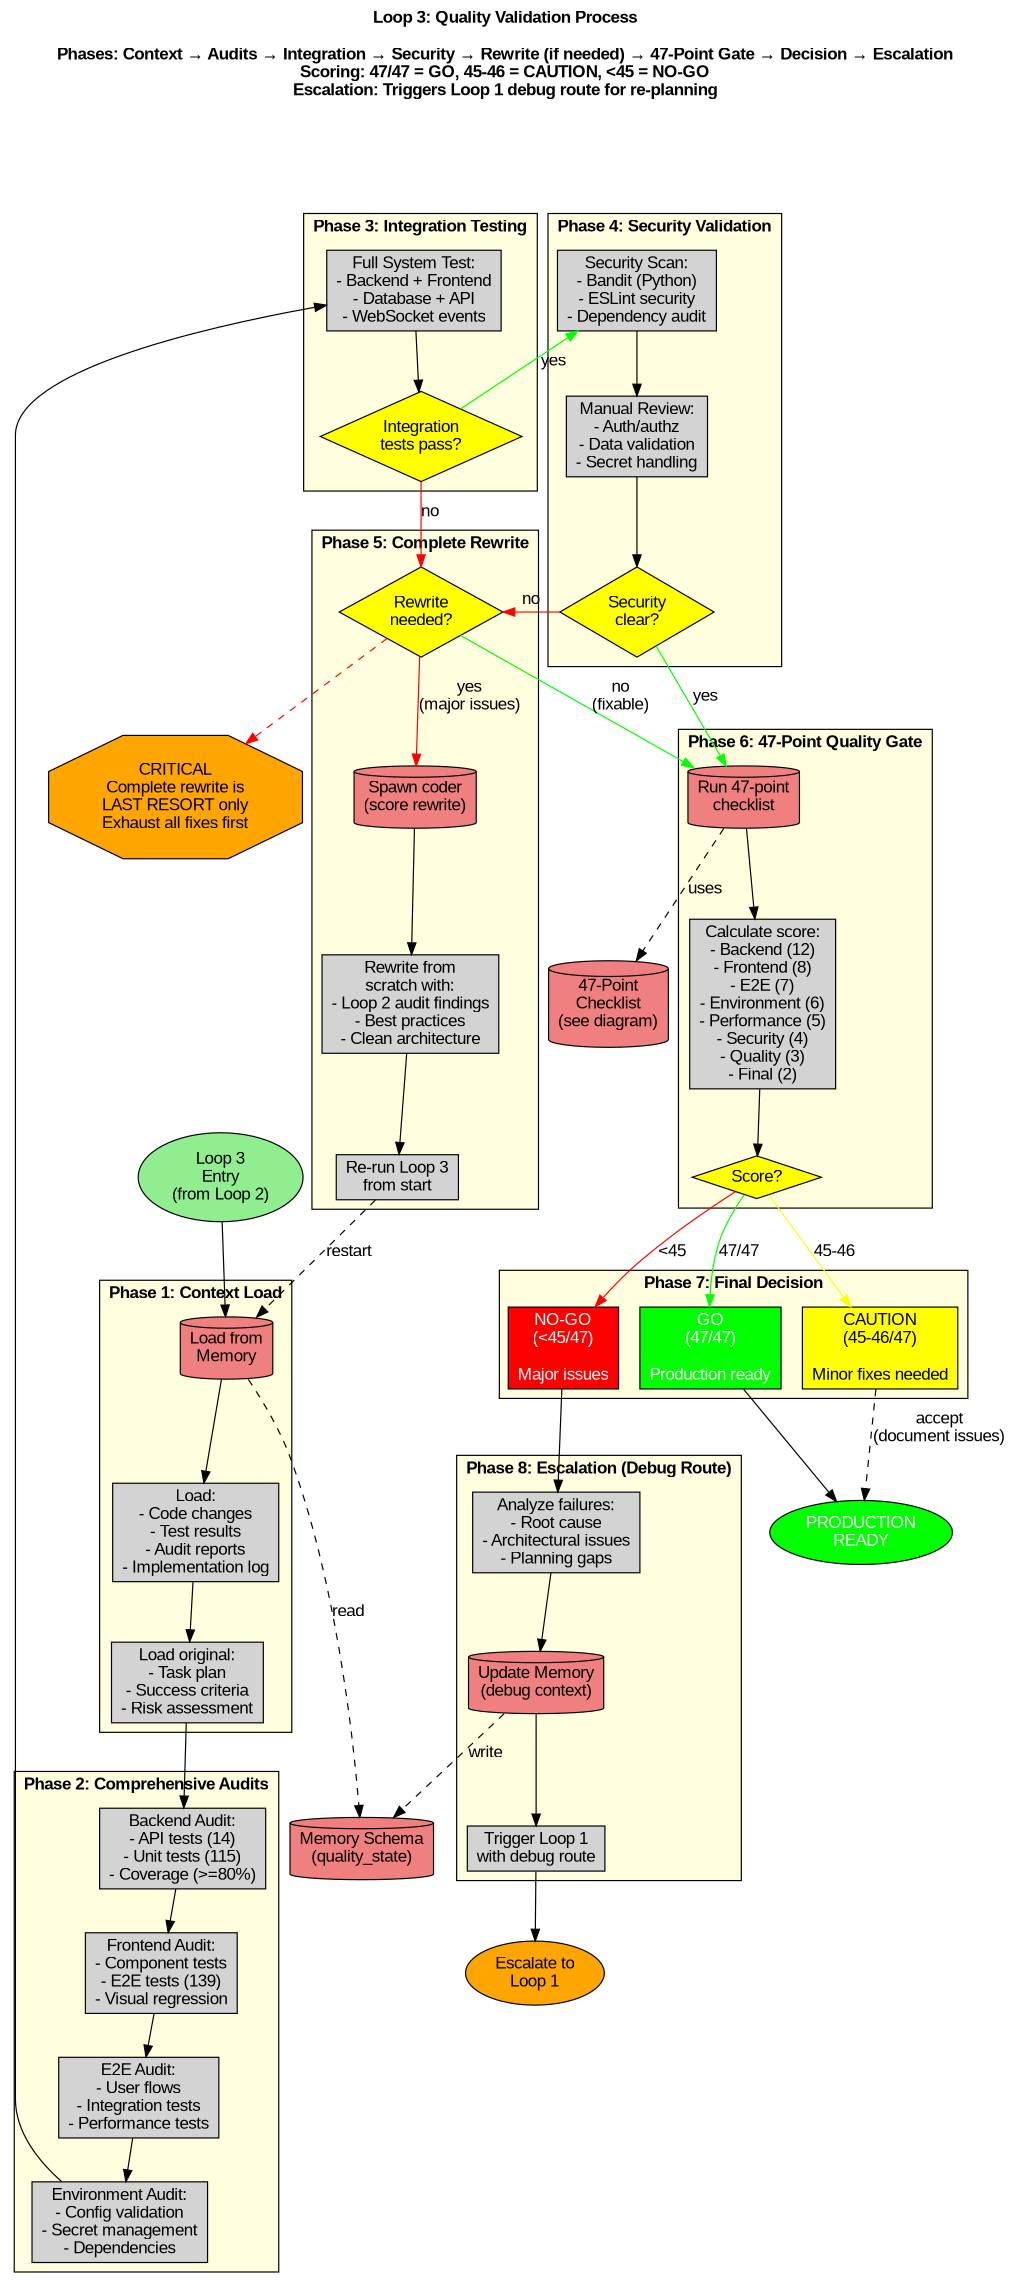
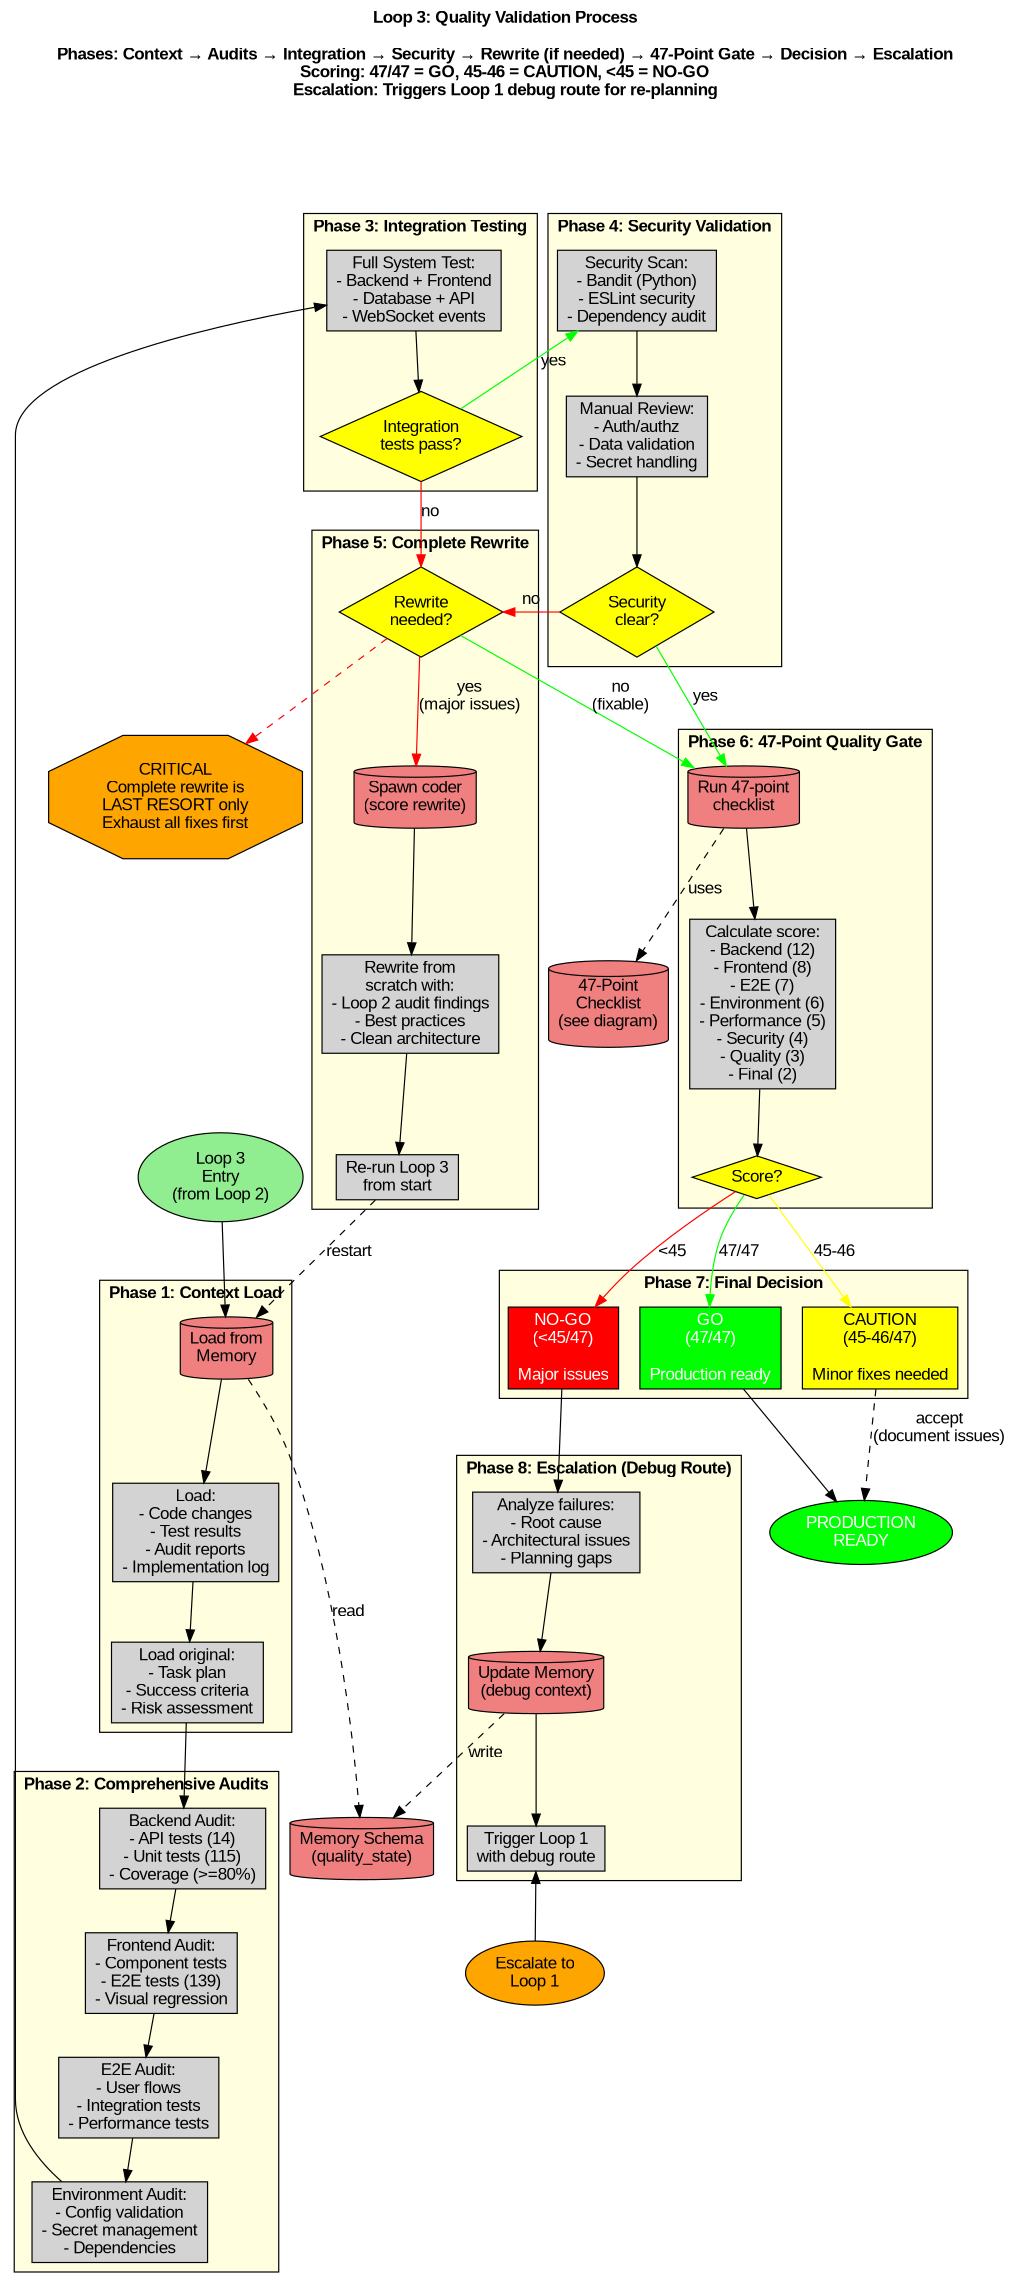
(536, 1900) -> (536, 1912)
